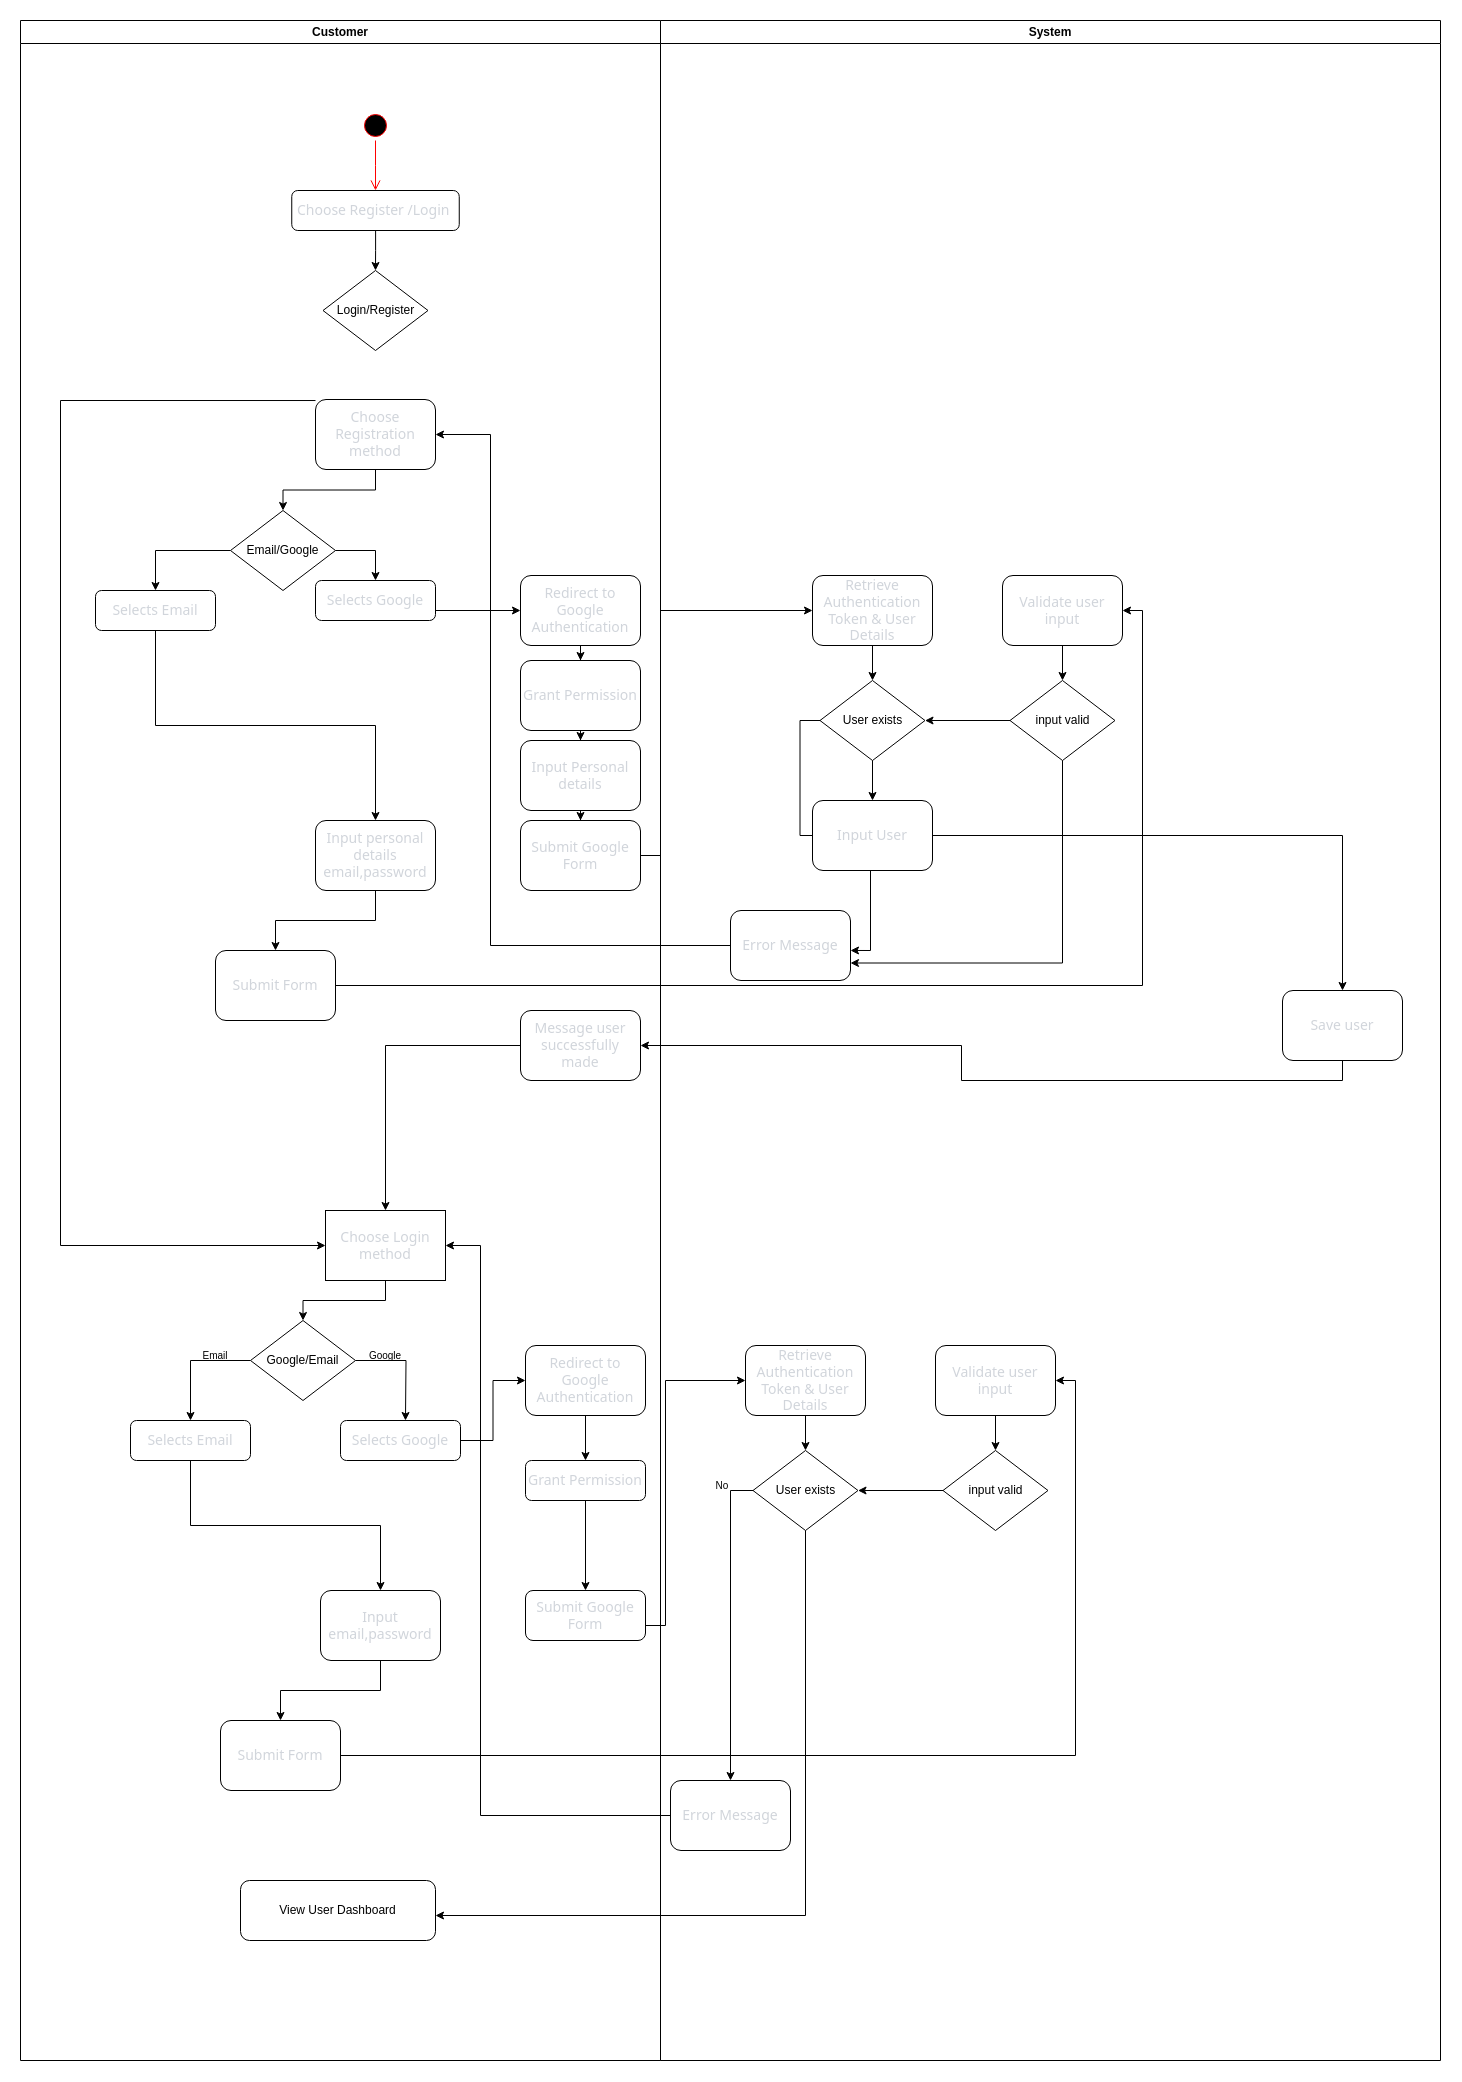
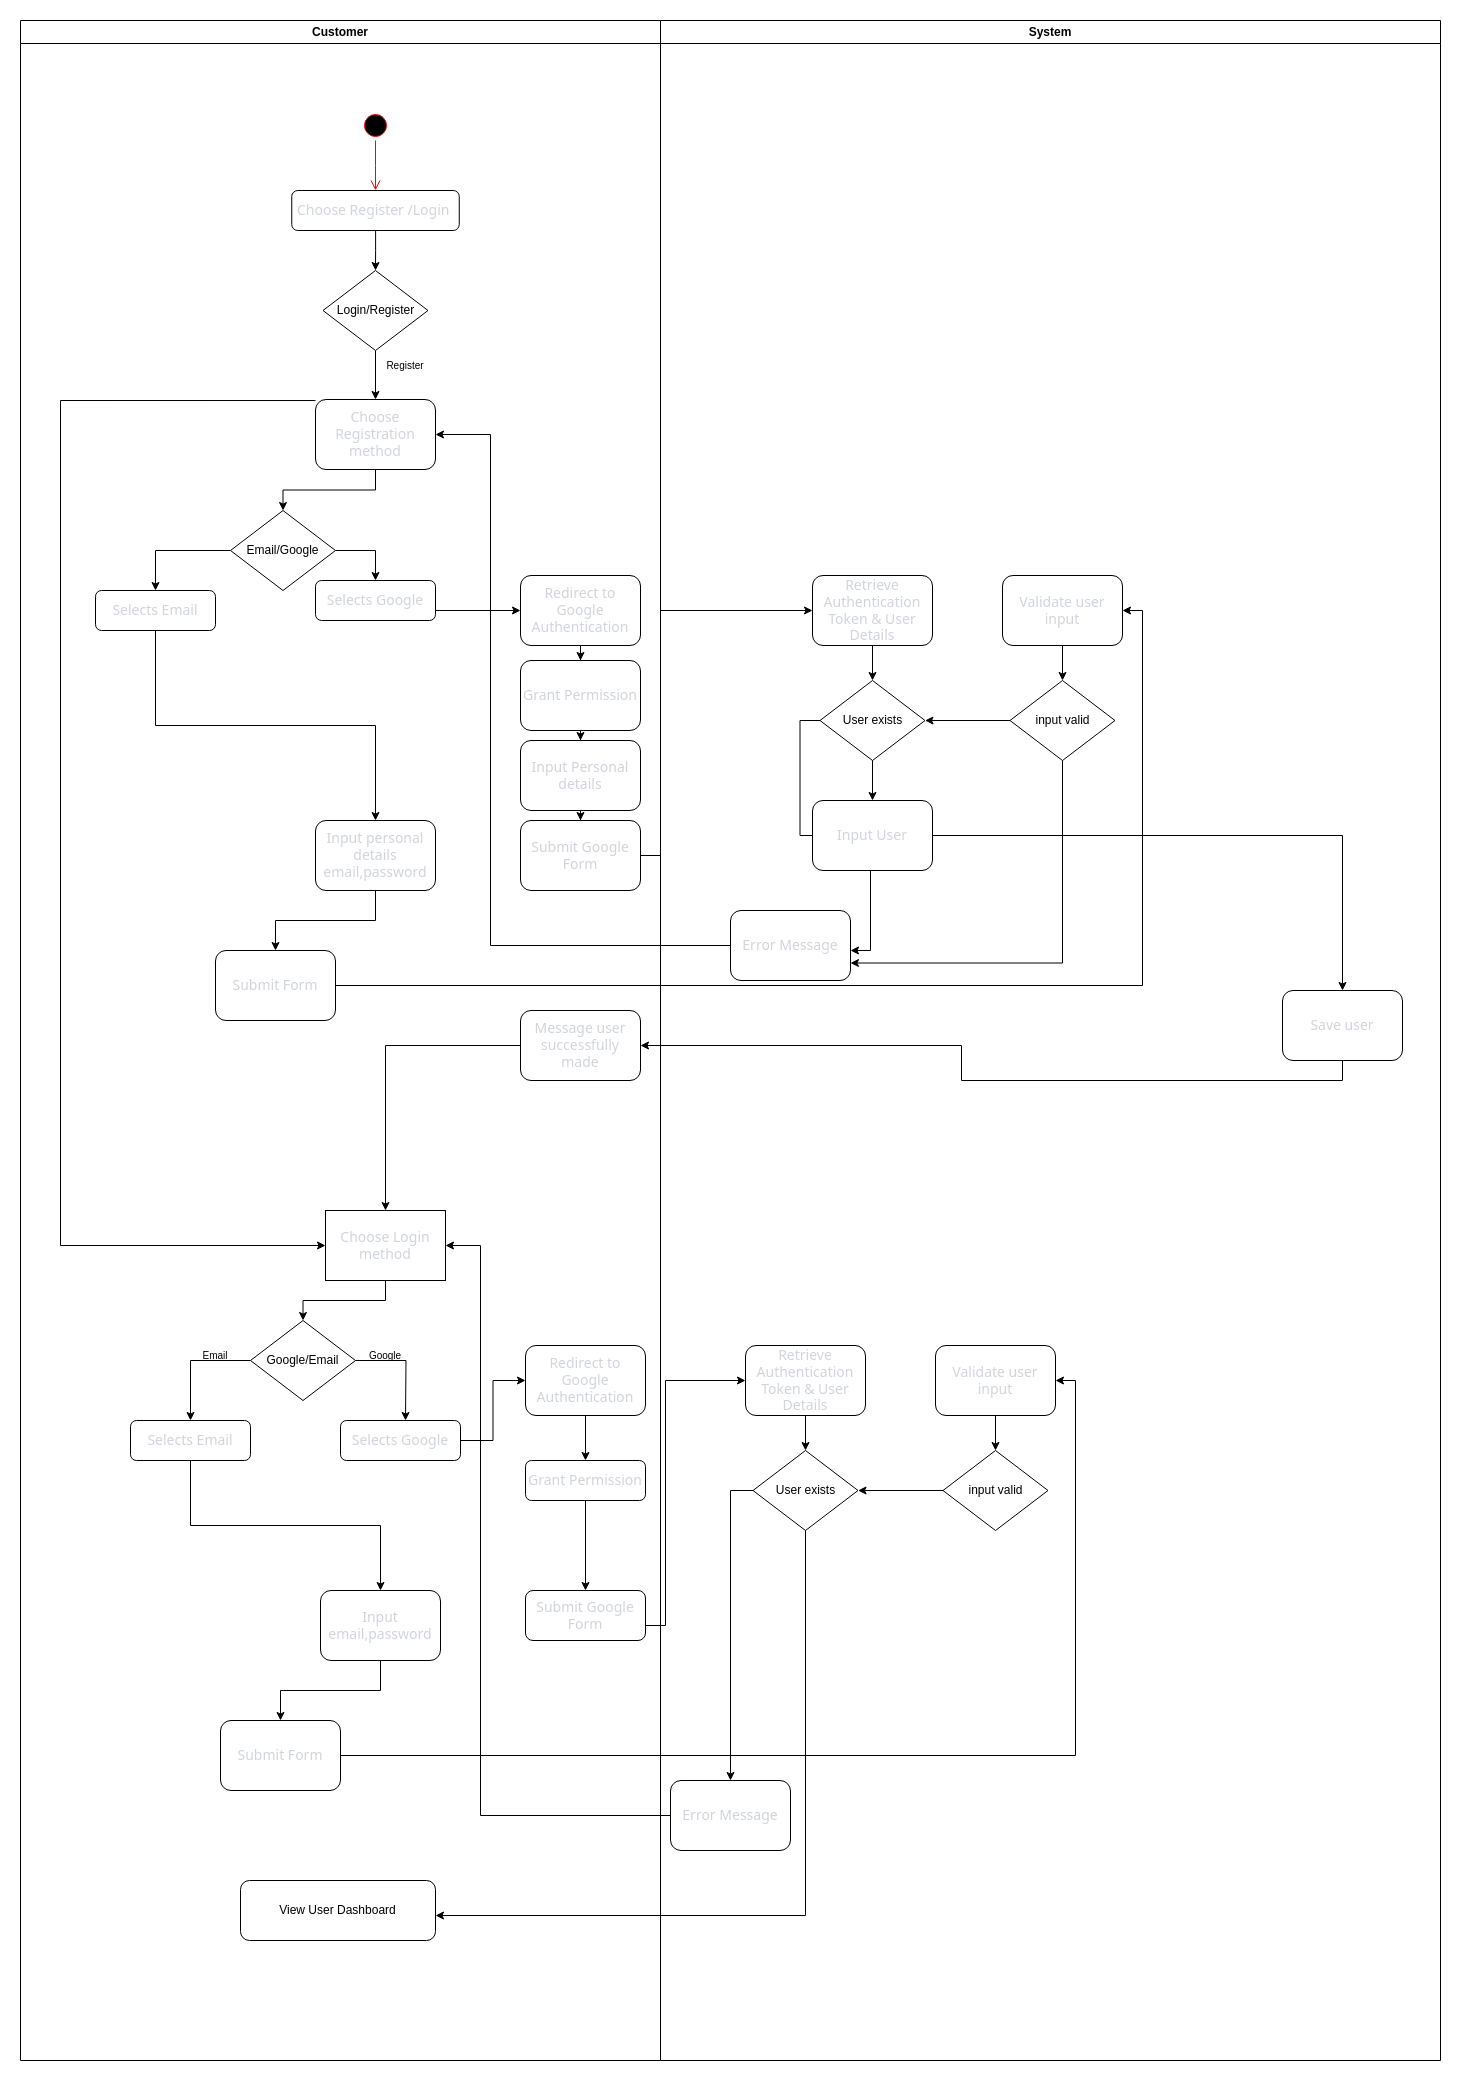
none -> (406, 366)
none -> (376, 372)
(723, 1486) -> none
